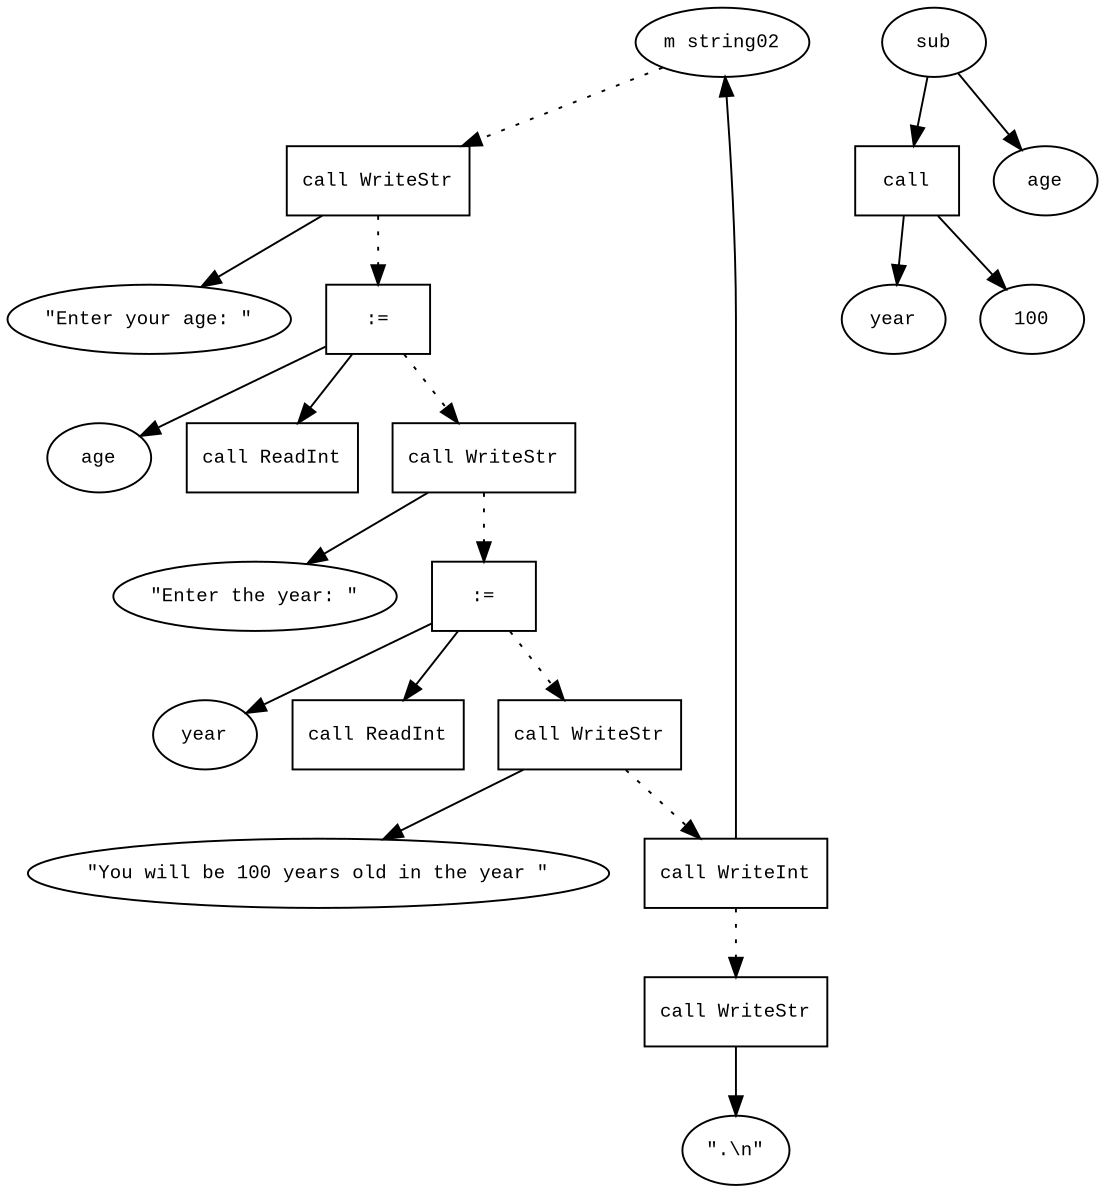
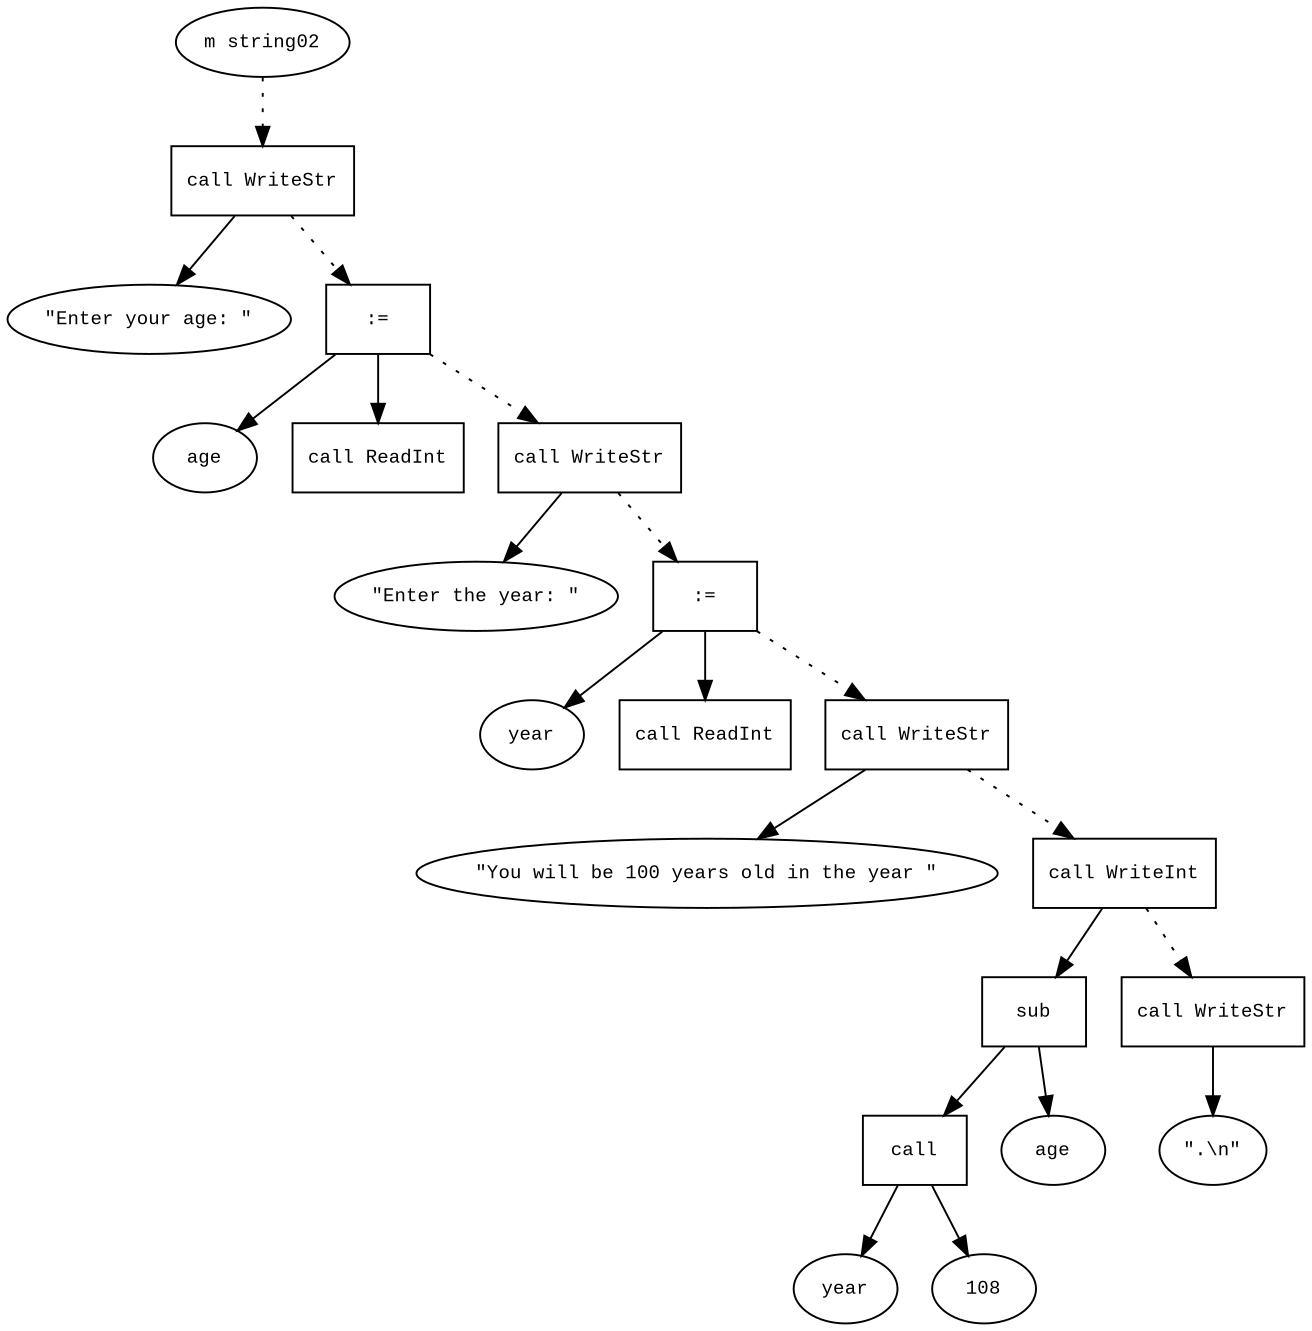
(934, 42) -> (1034, 1012)
(1032, 319) -> (984, 1289)
(736, 467) -> (1085, 935)
